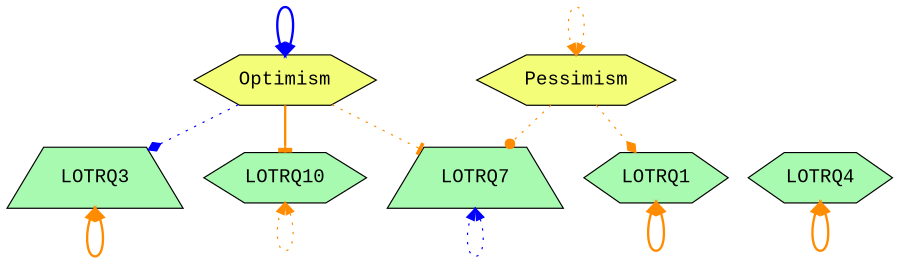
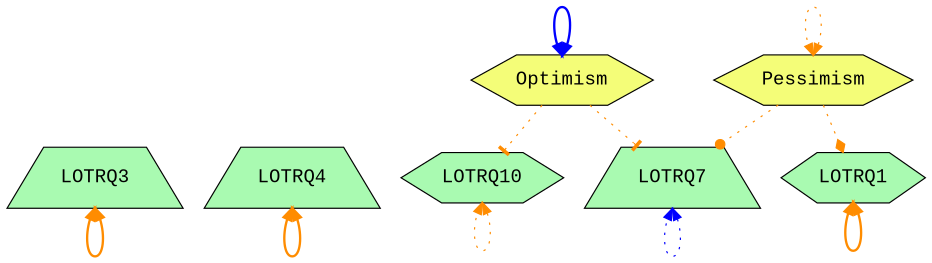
(200, 124) -> none
(285, 126) -> (524, 127)
(820, 178) -> (292, 178)
